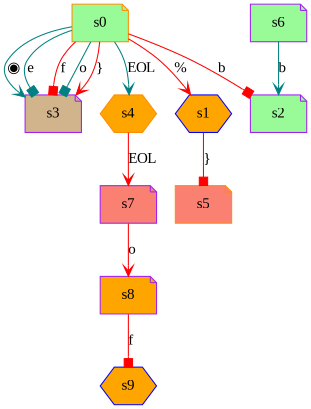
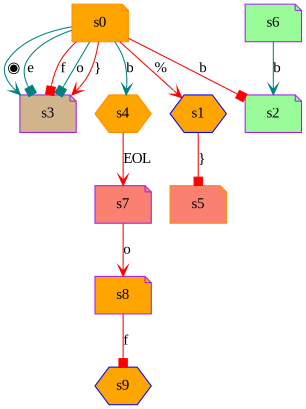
(100, 23) -> (100, 23)
(141, 68) -> (130, 68)
